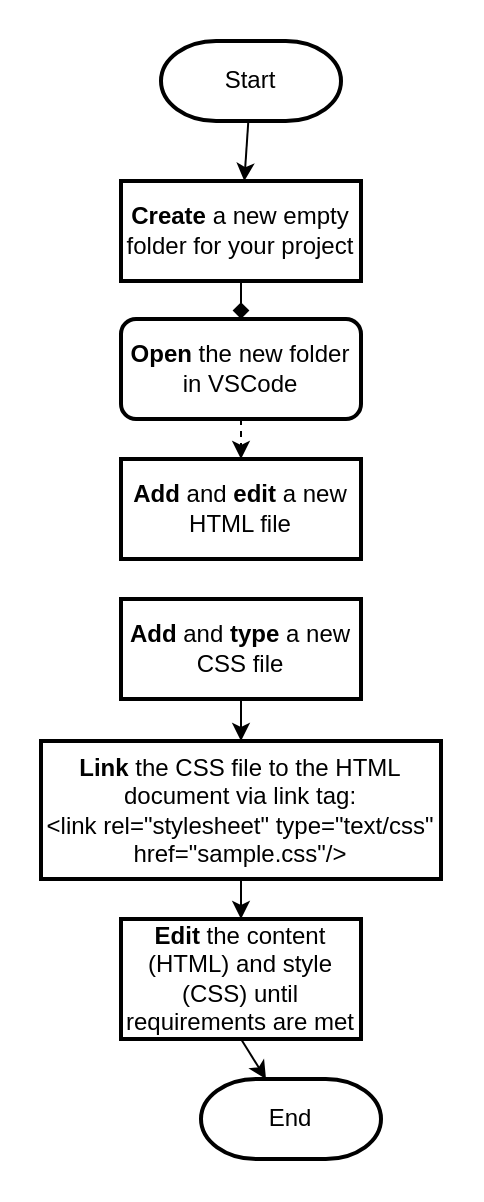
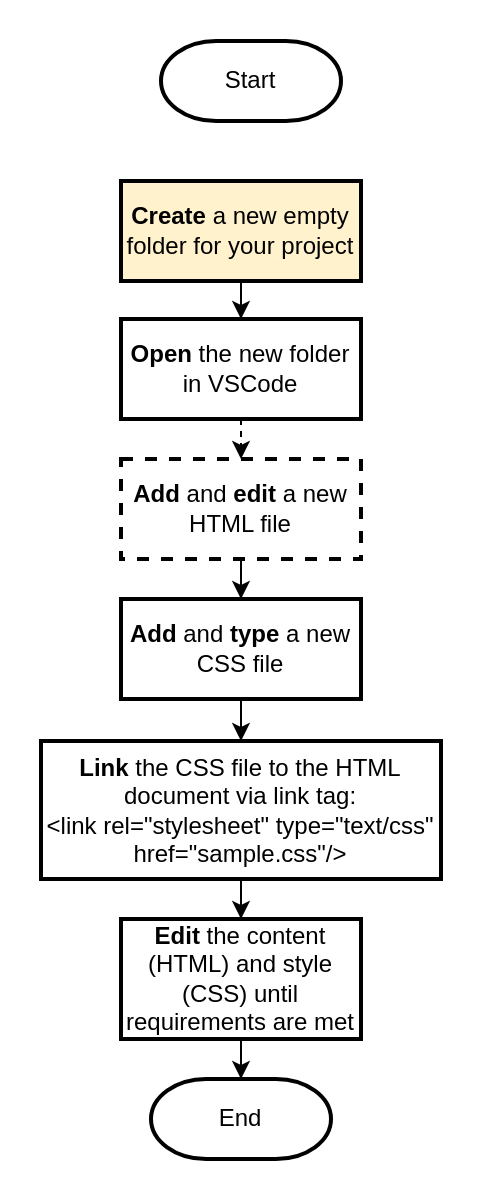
(247, 144) -> none
(241, 231) -> (241, 231)
(241, 303) -> (241, 304)
(241, 369) -> (241, 369)
(241, 509) -> (241, 509)
none -> (241, 572)
(291, 1119) -> (241, 1119)
